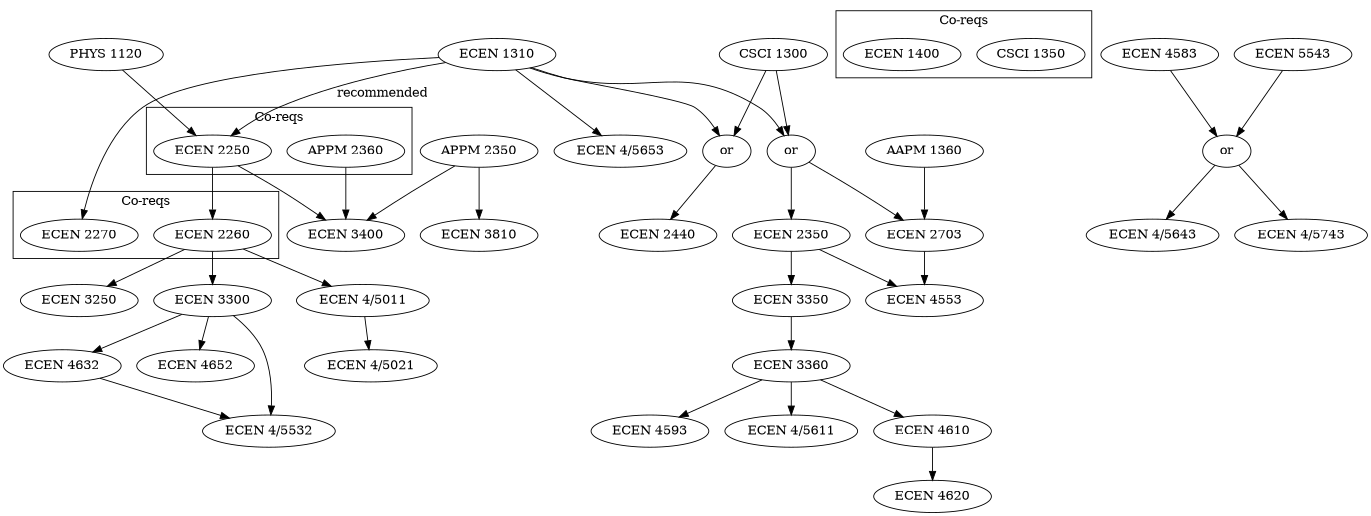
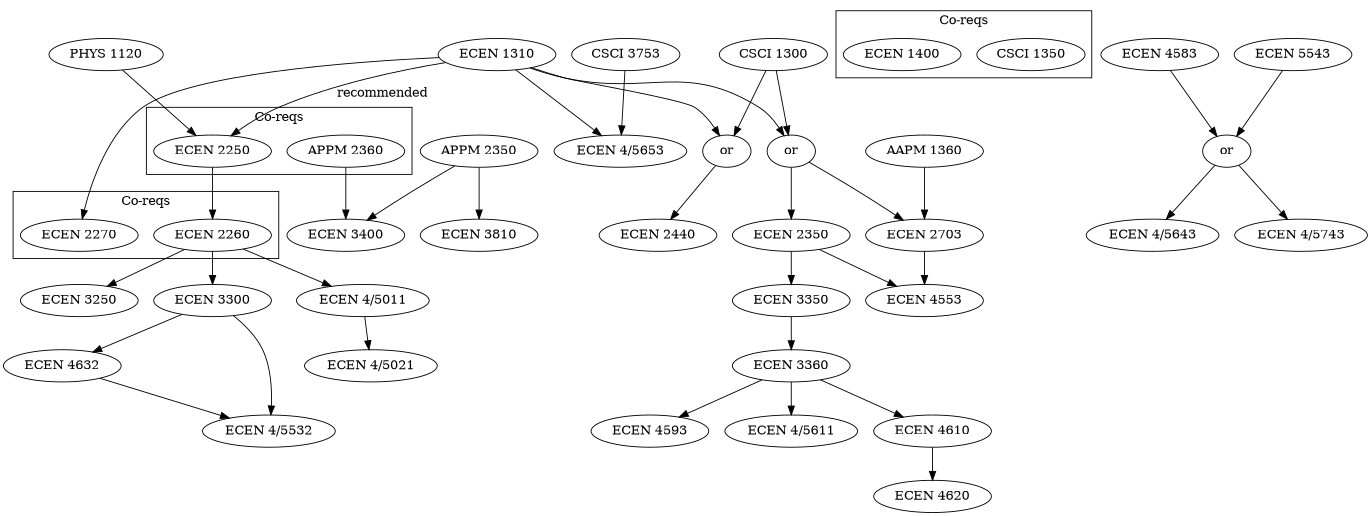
none -> (626, 55)
(273, 186) -> none
(196, 366) -> none
